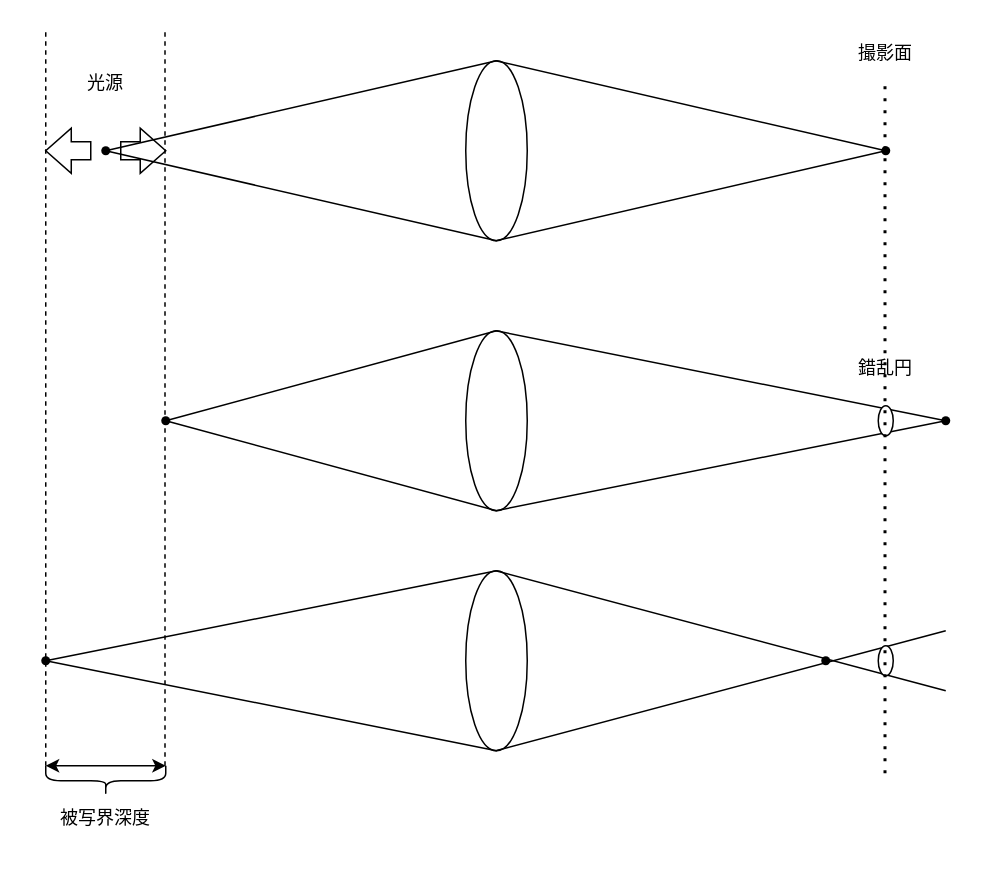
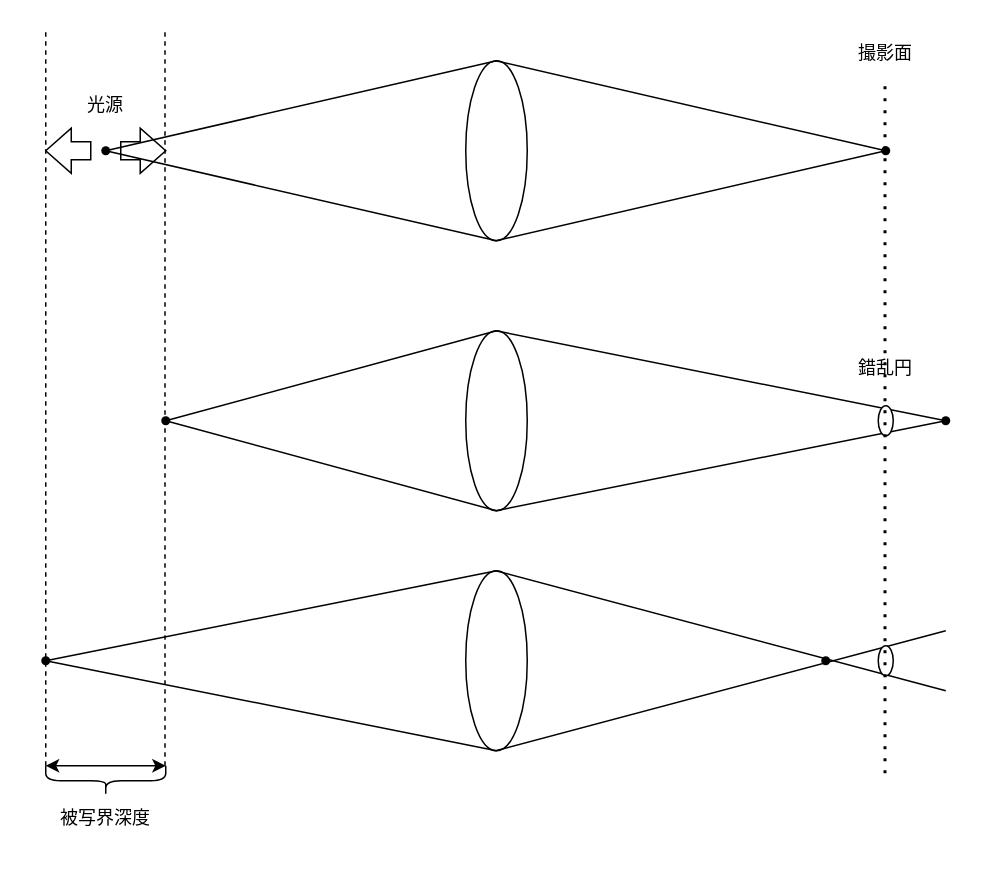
(106, 83) -> (106, 106)
